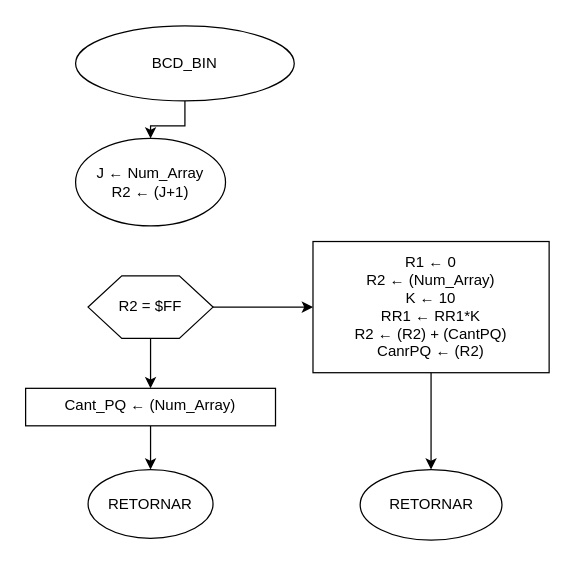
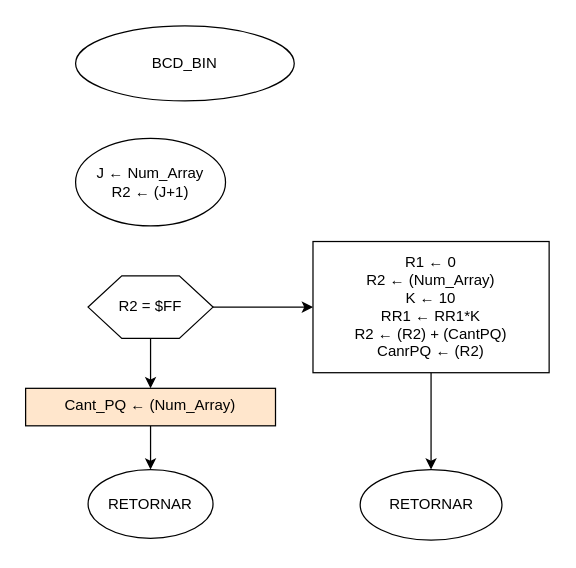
(179, 126) -> none
(151, 407) -> (151, 407)
